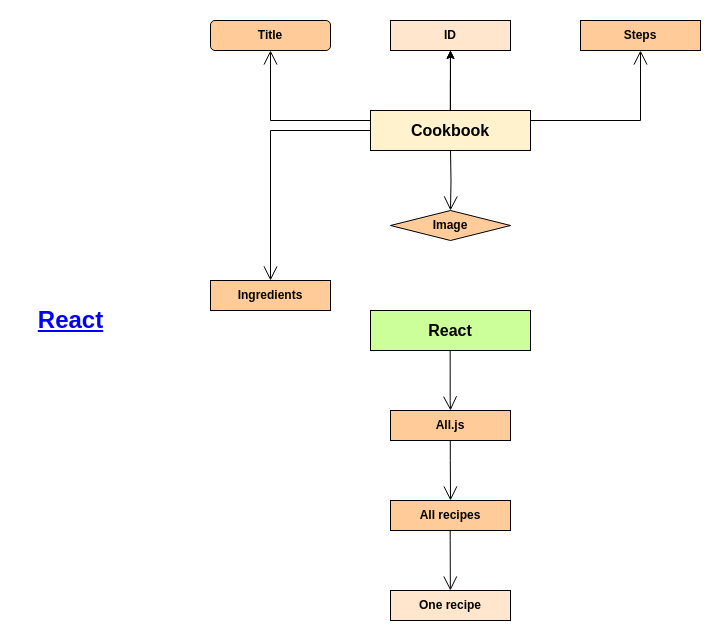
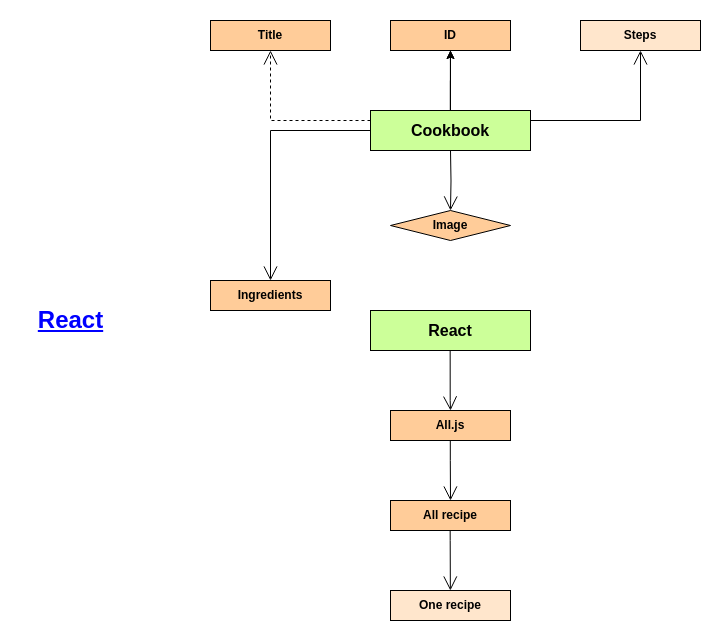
(271, 36) -> (271, 36)
(451, 36) -> (451, 36)
(641, 36) -> (641, 36)
(287, 121) -> (287, 121)
(451, 131) -> (451, 131)
(451, 516) -> (451, 516)
